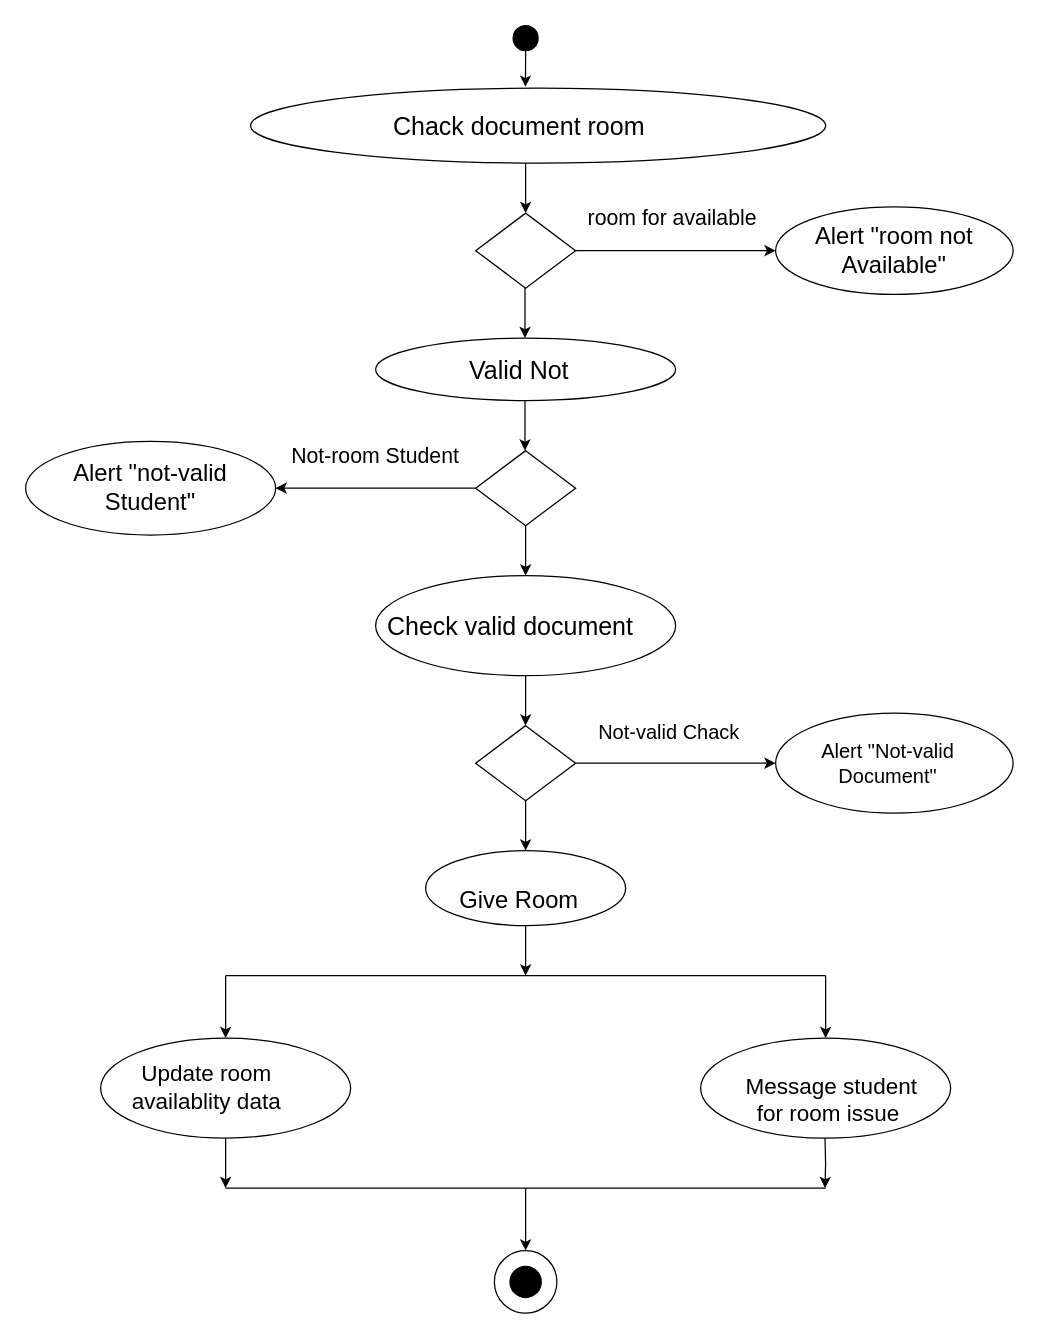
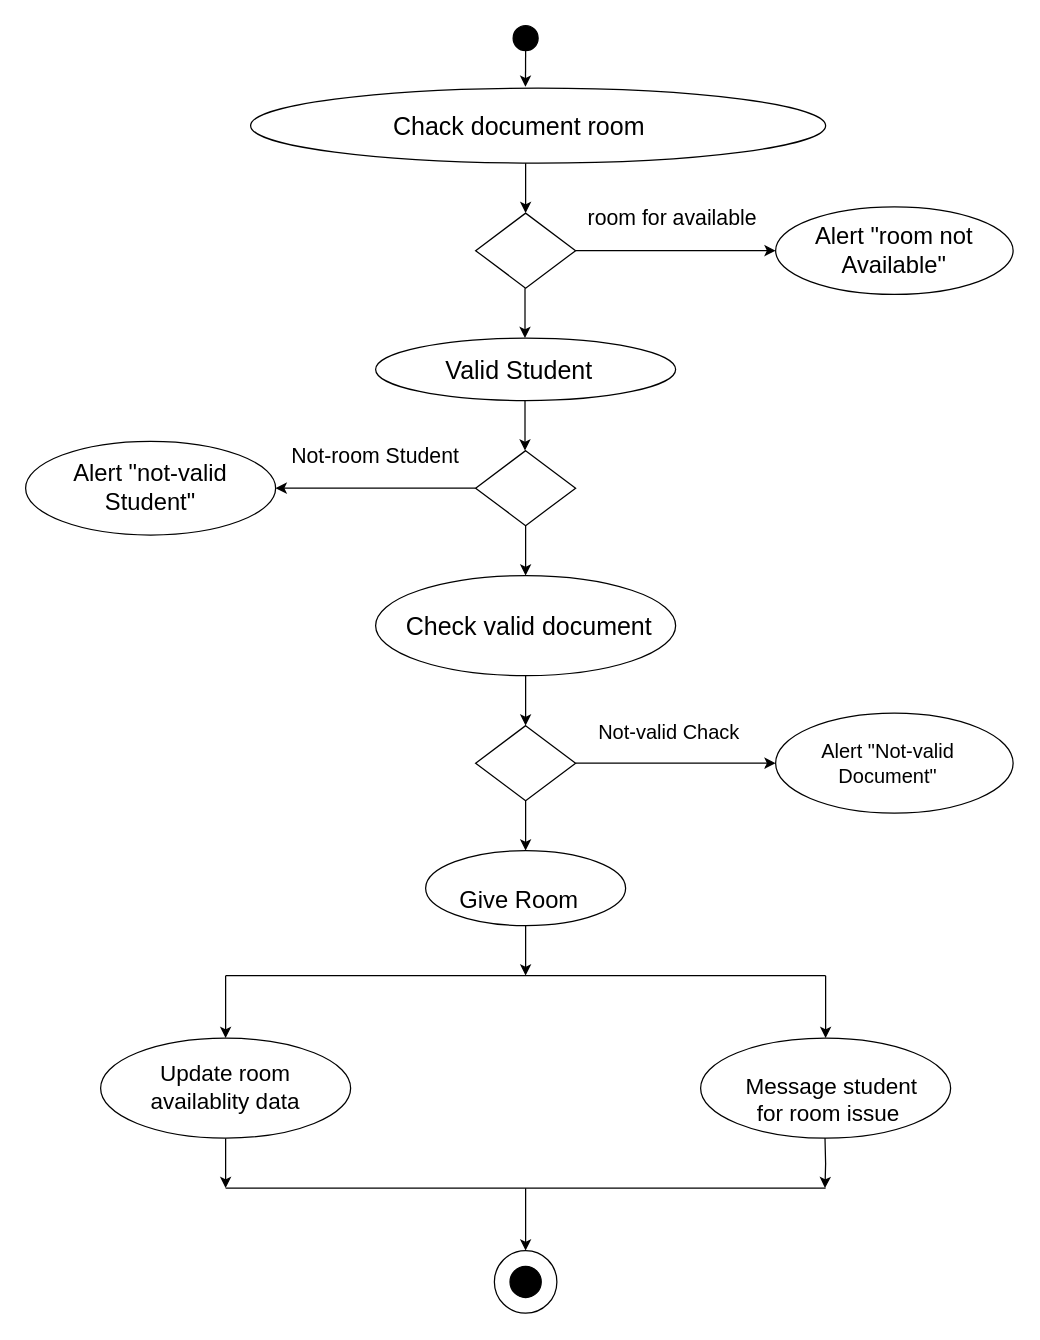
(519, 369) -> (519, 369)
(510, 626) -> (529, 626)
(207, 1088) -> (226, 1088)
